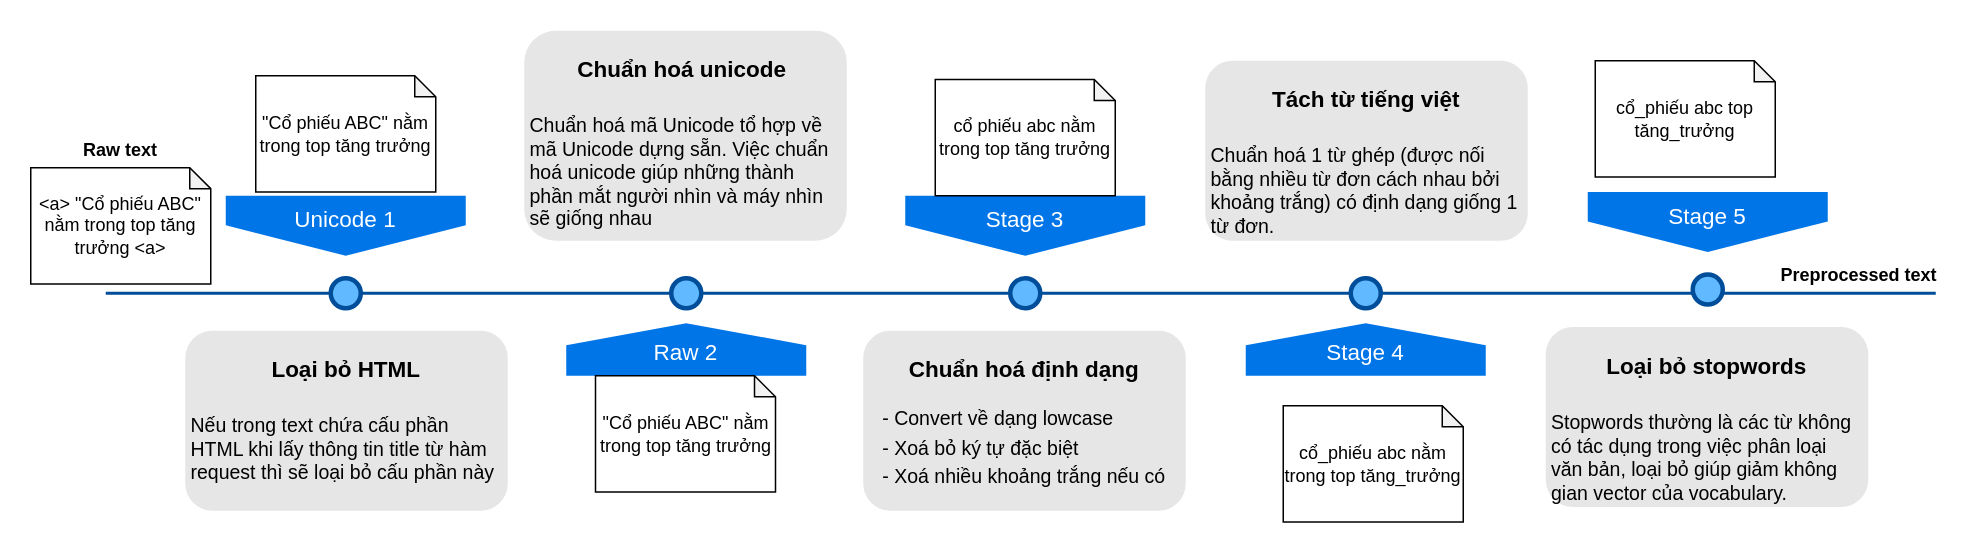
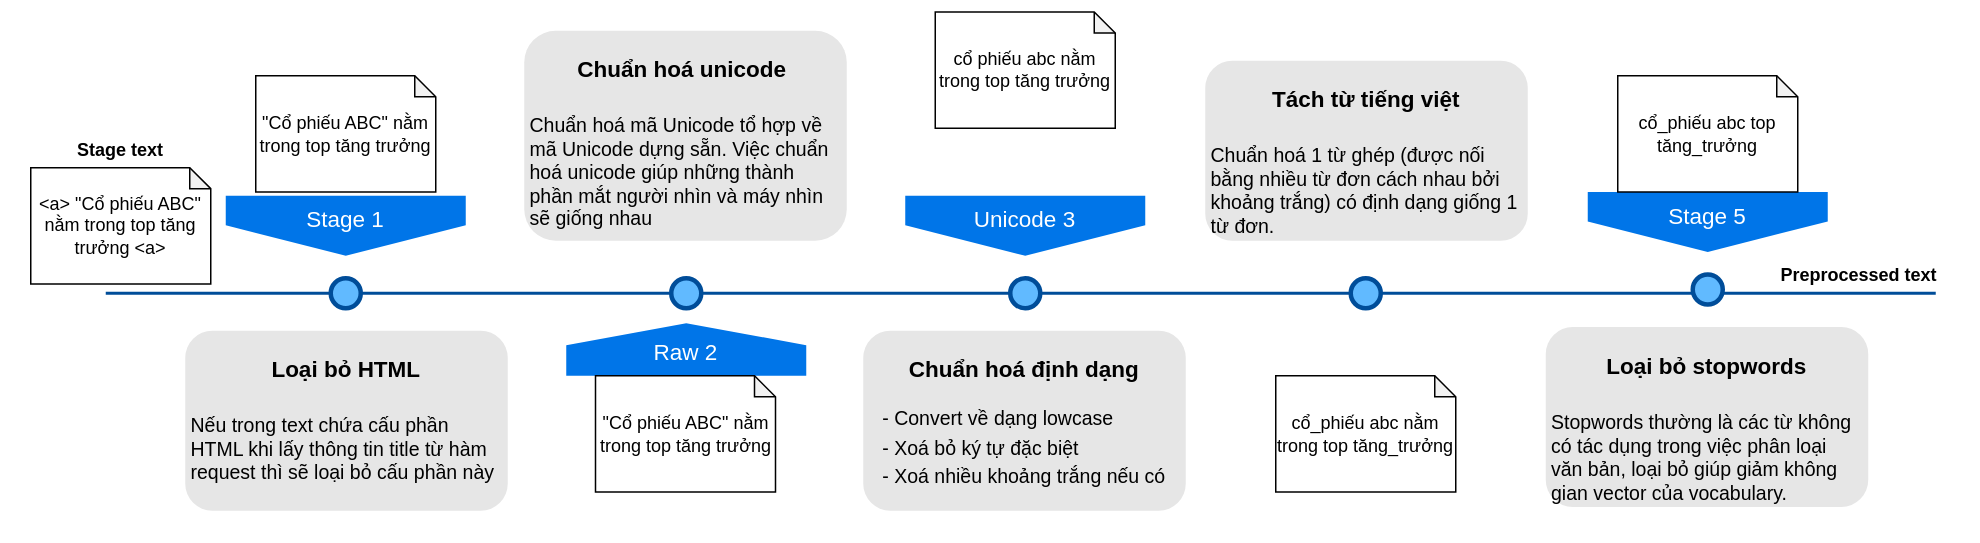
(1685, 119) -> (1708, 134)
(1025, 138) -> (1025, 70)
(121, 151) -> (121, 151)
(346, 220) -> (346, 220)
(1025, 220) -> (1025, 220)
(1366, 350) -> none
(1373, 464) -> (1366, 434)
